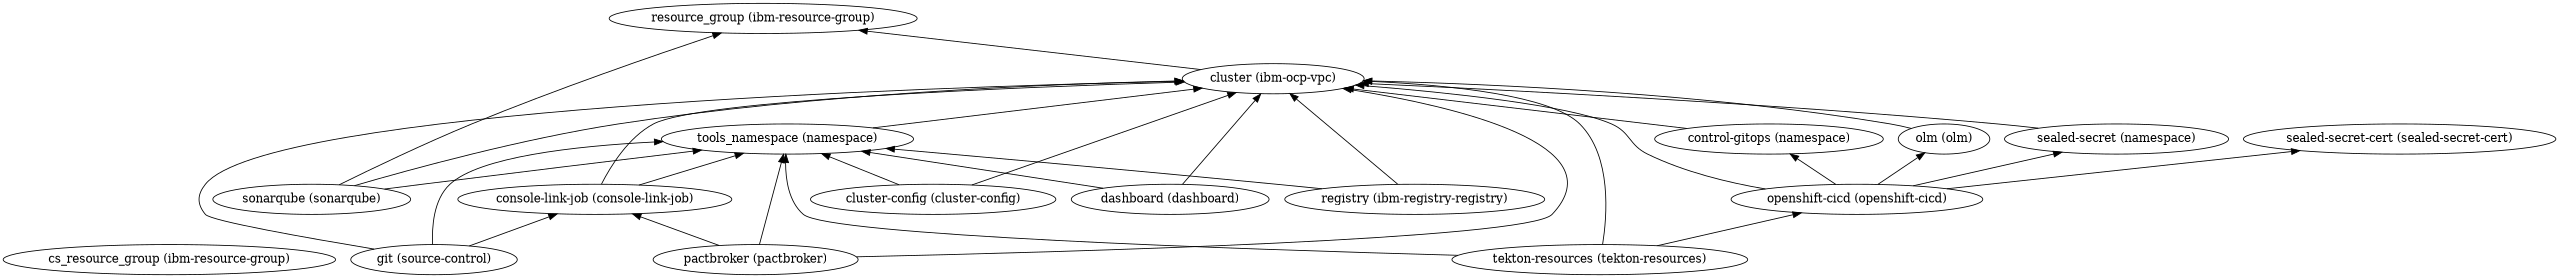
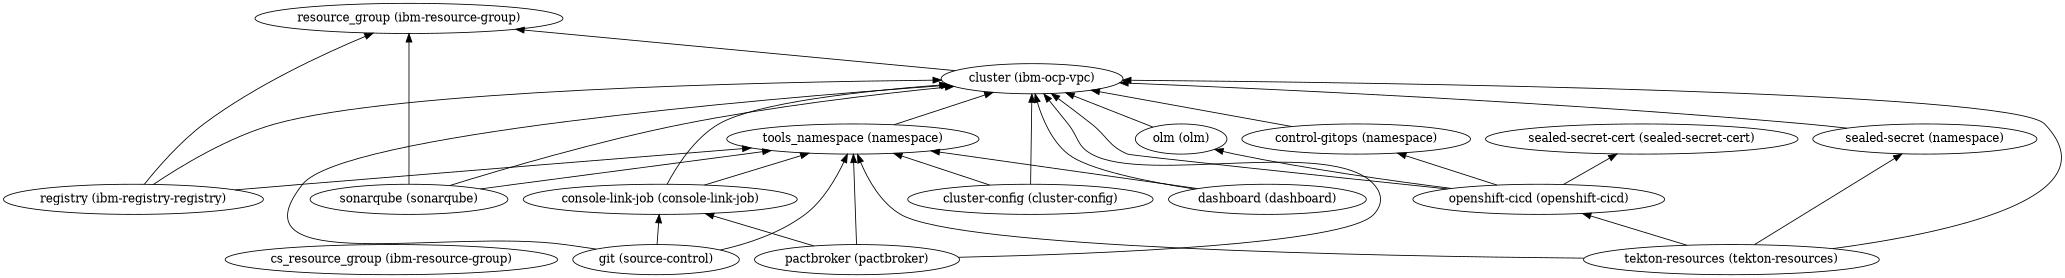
none -> (245, 96)
(1983, 170) -> (1825, 202)
